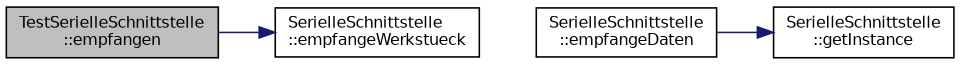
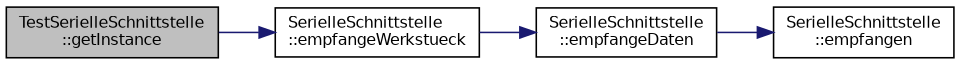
(112, 32) -> (112, 32)
none -> (500, 32)
(864, 32) -> (864, 32)
